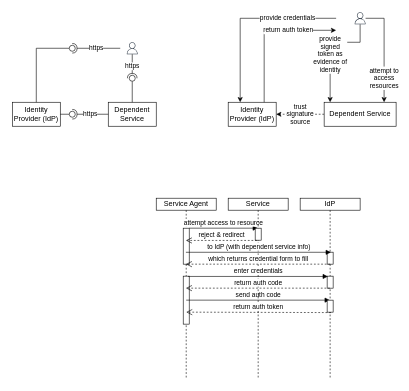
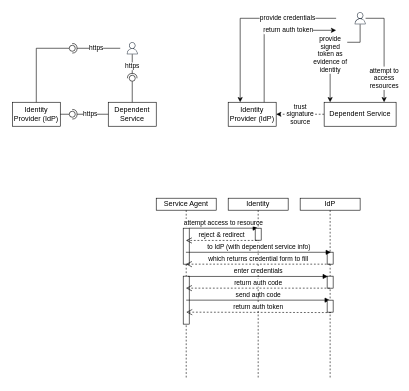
(258, 204) -> (258, 204)
